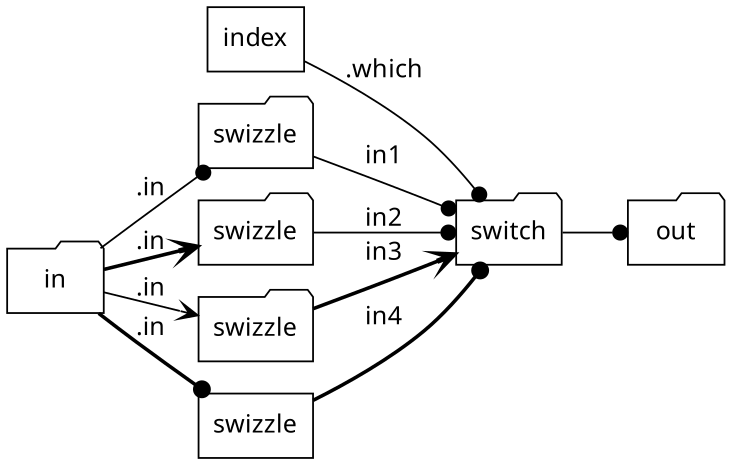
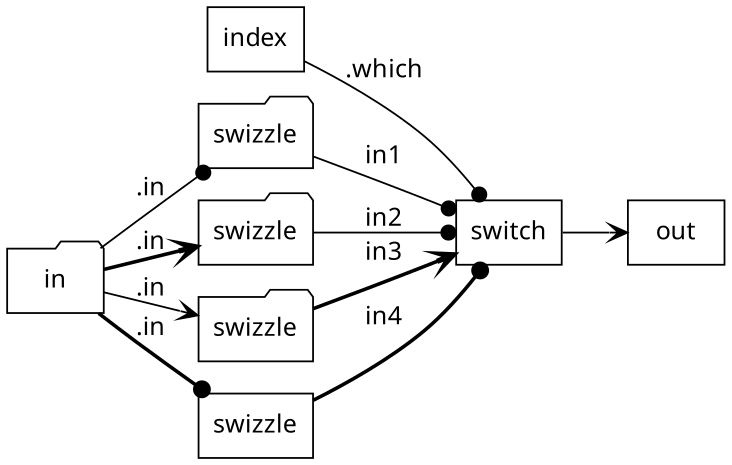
(509, 233) -> (509, 233)
(588, 233) -> (586, 233)
(676, 233) -> (676, 233)
